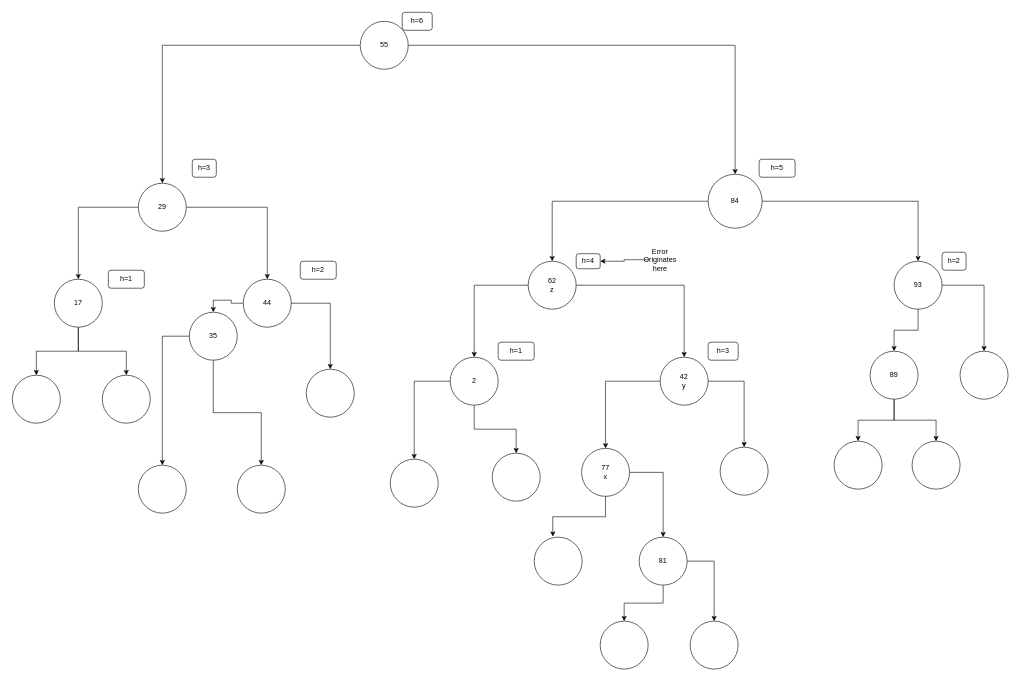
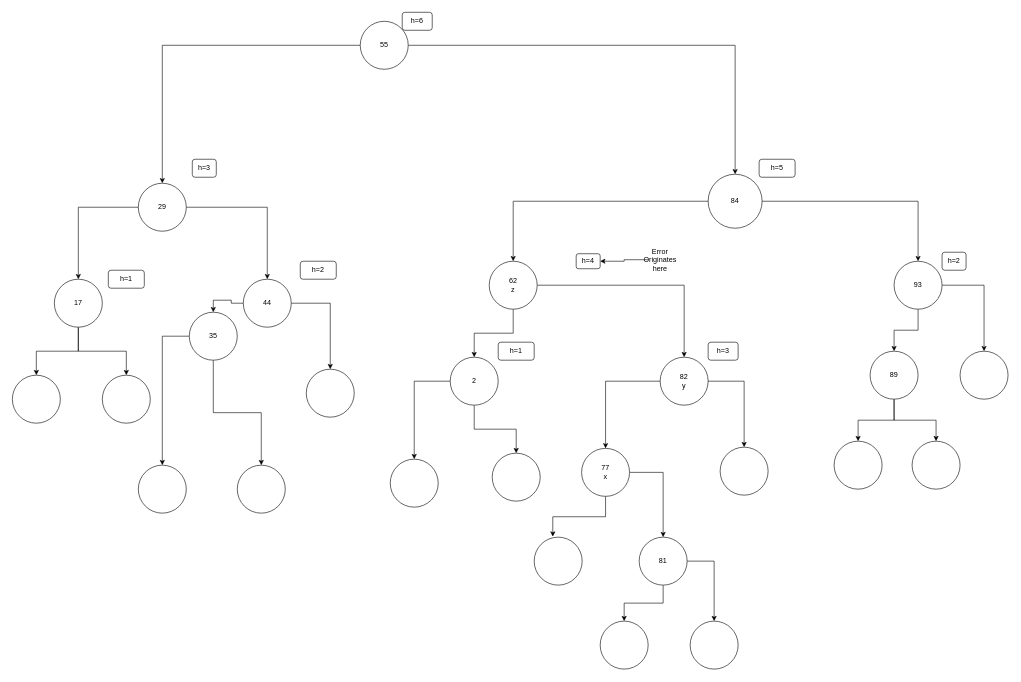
(552, 285) -> (513, 285)
(684, 381) -> (684, 381)
